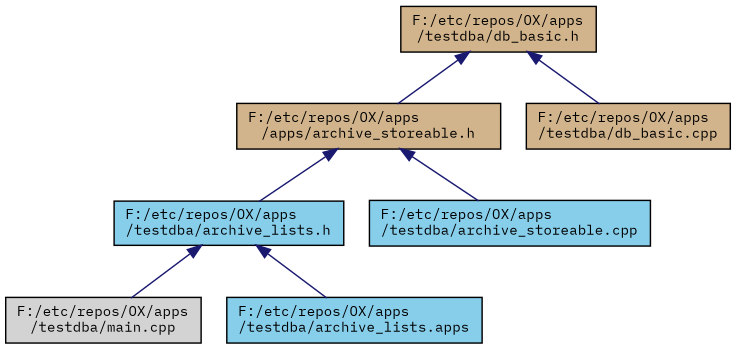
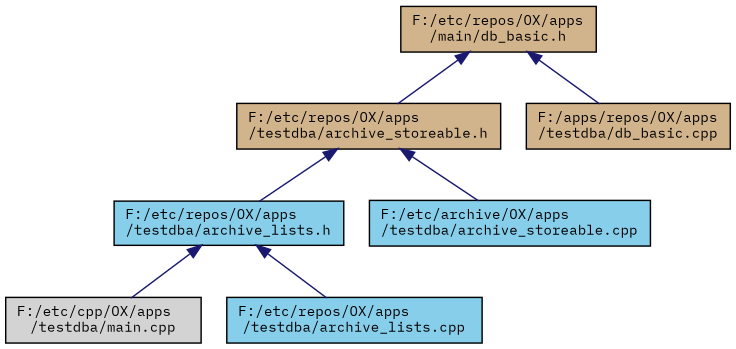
(499, 29) -> (499, 29)
(369, 126) -> (369, 126)
(628, 126) -> (628, 126)
(510, 223) -> (510, 223)
(103, 320) -> (103, 320)
(354, 320) -> (354, 320)
